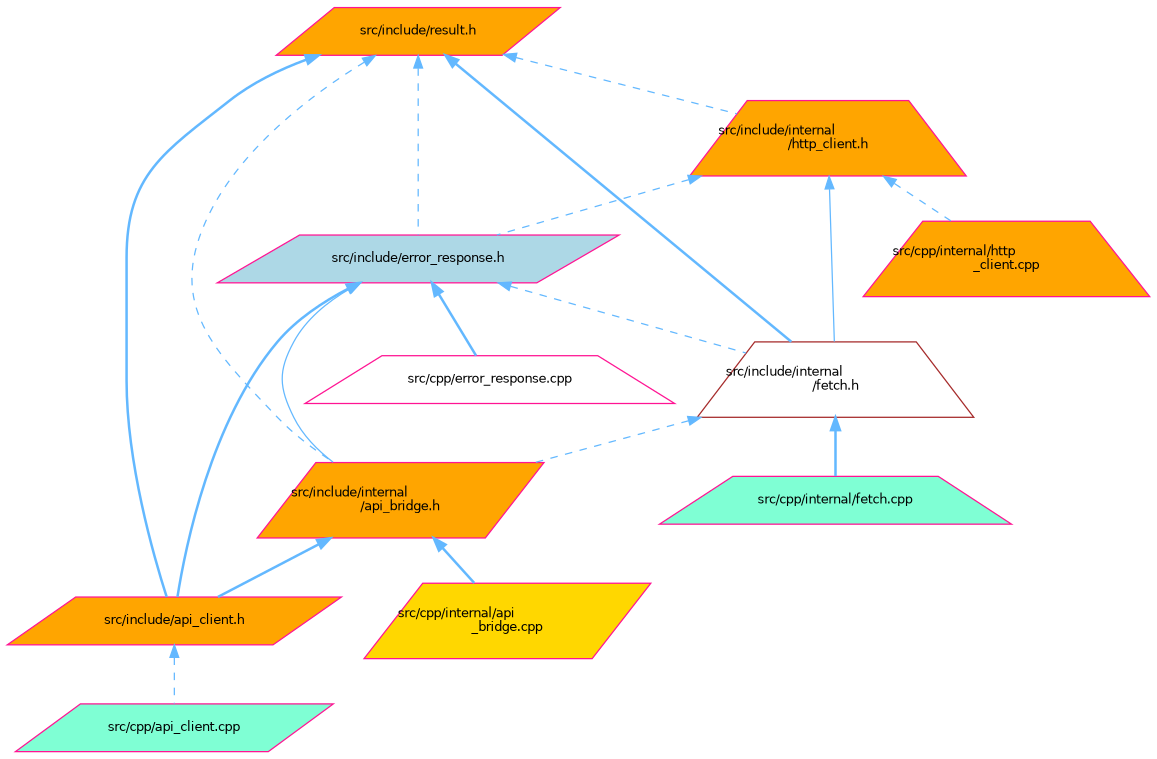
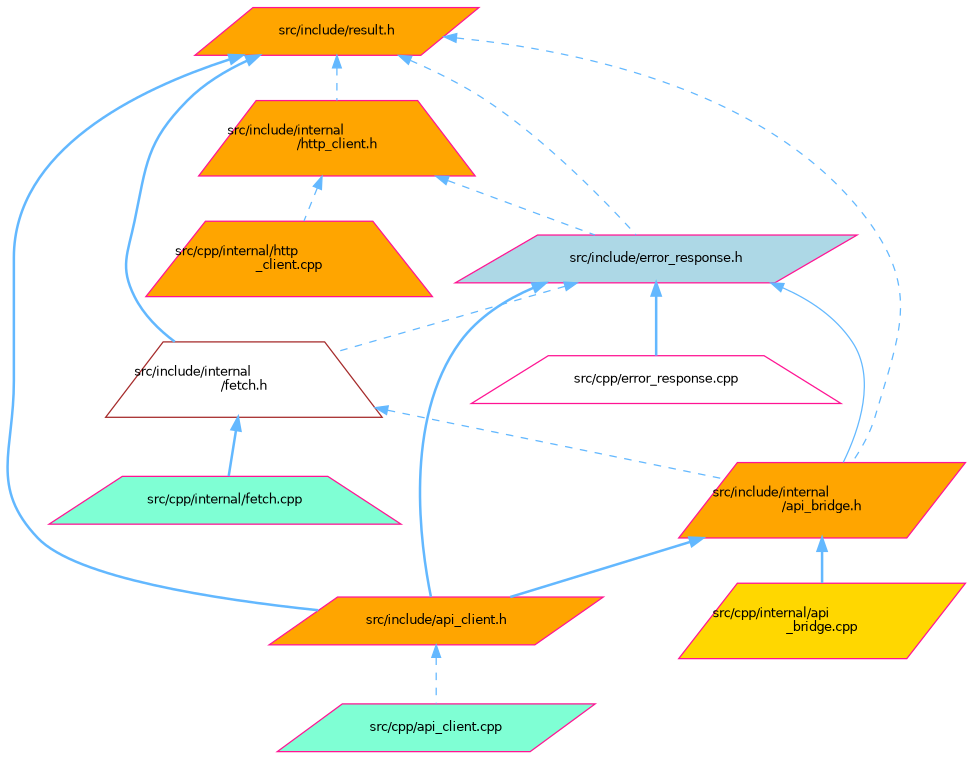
(832, 265) -> none
